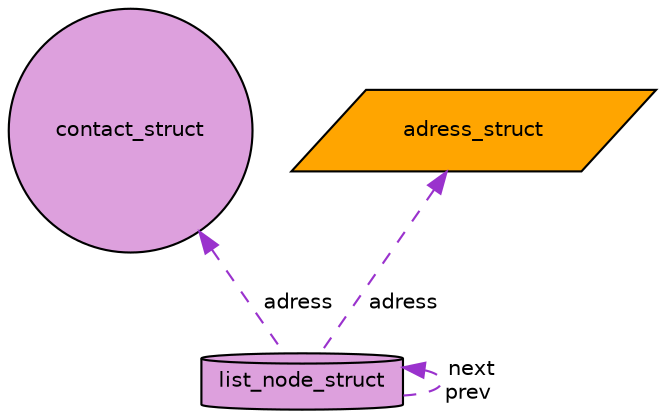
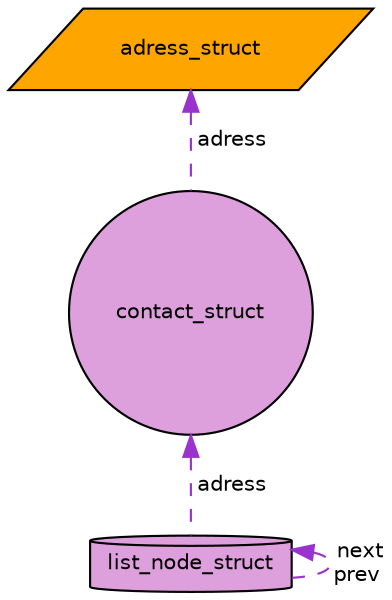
(377, 272) -> (191, 151)
